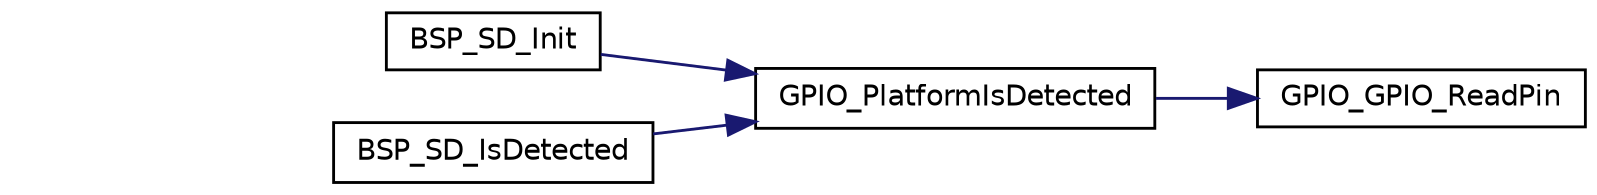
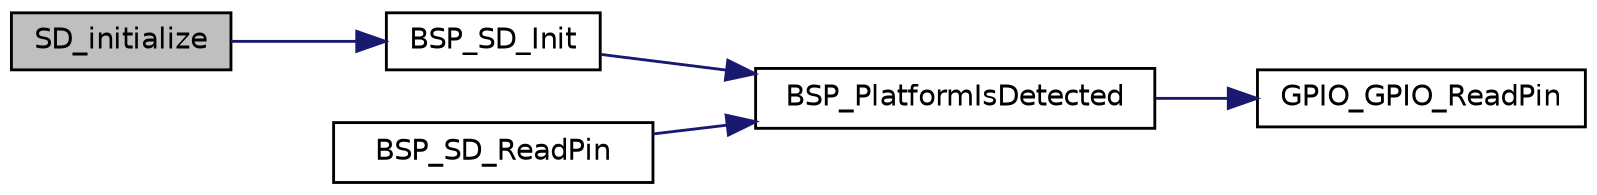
none -> (121, 41)
(955, 98) -> (955, 98)
(493, 153) -> (493, 153)
